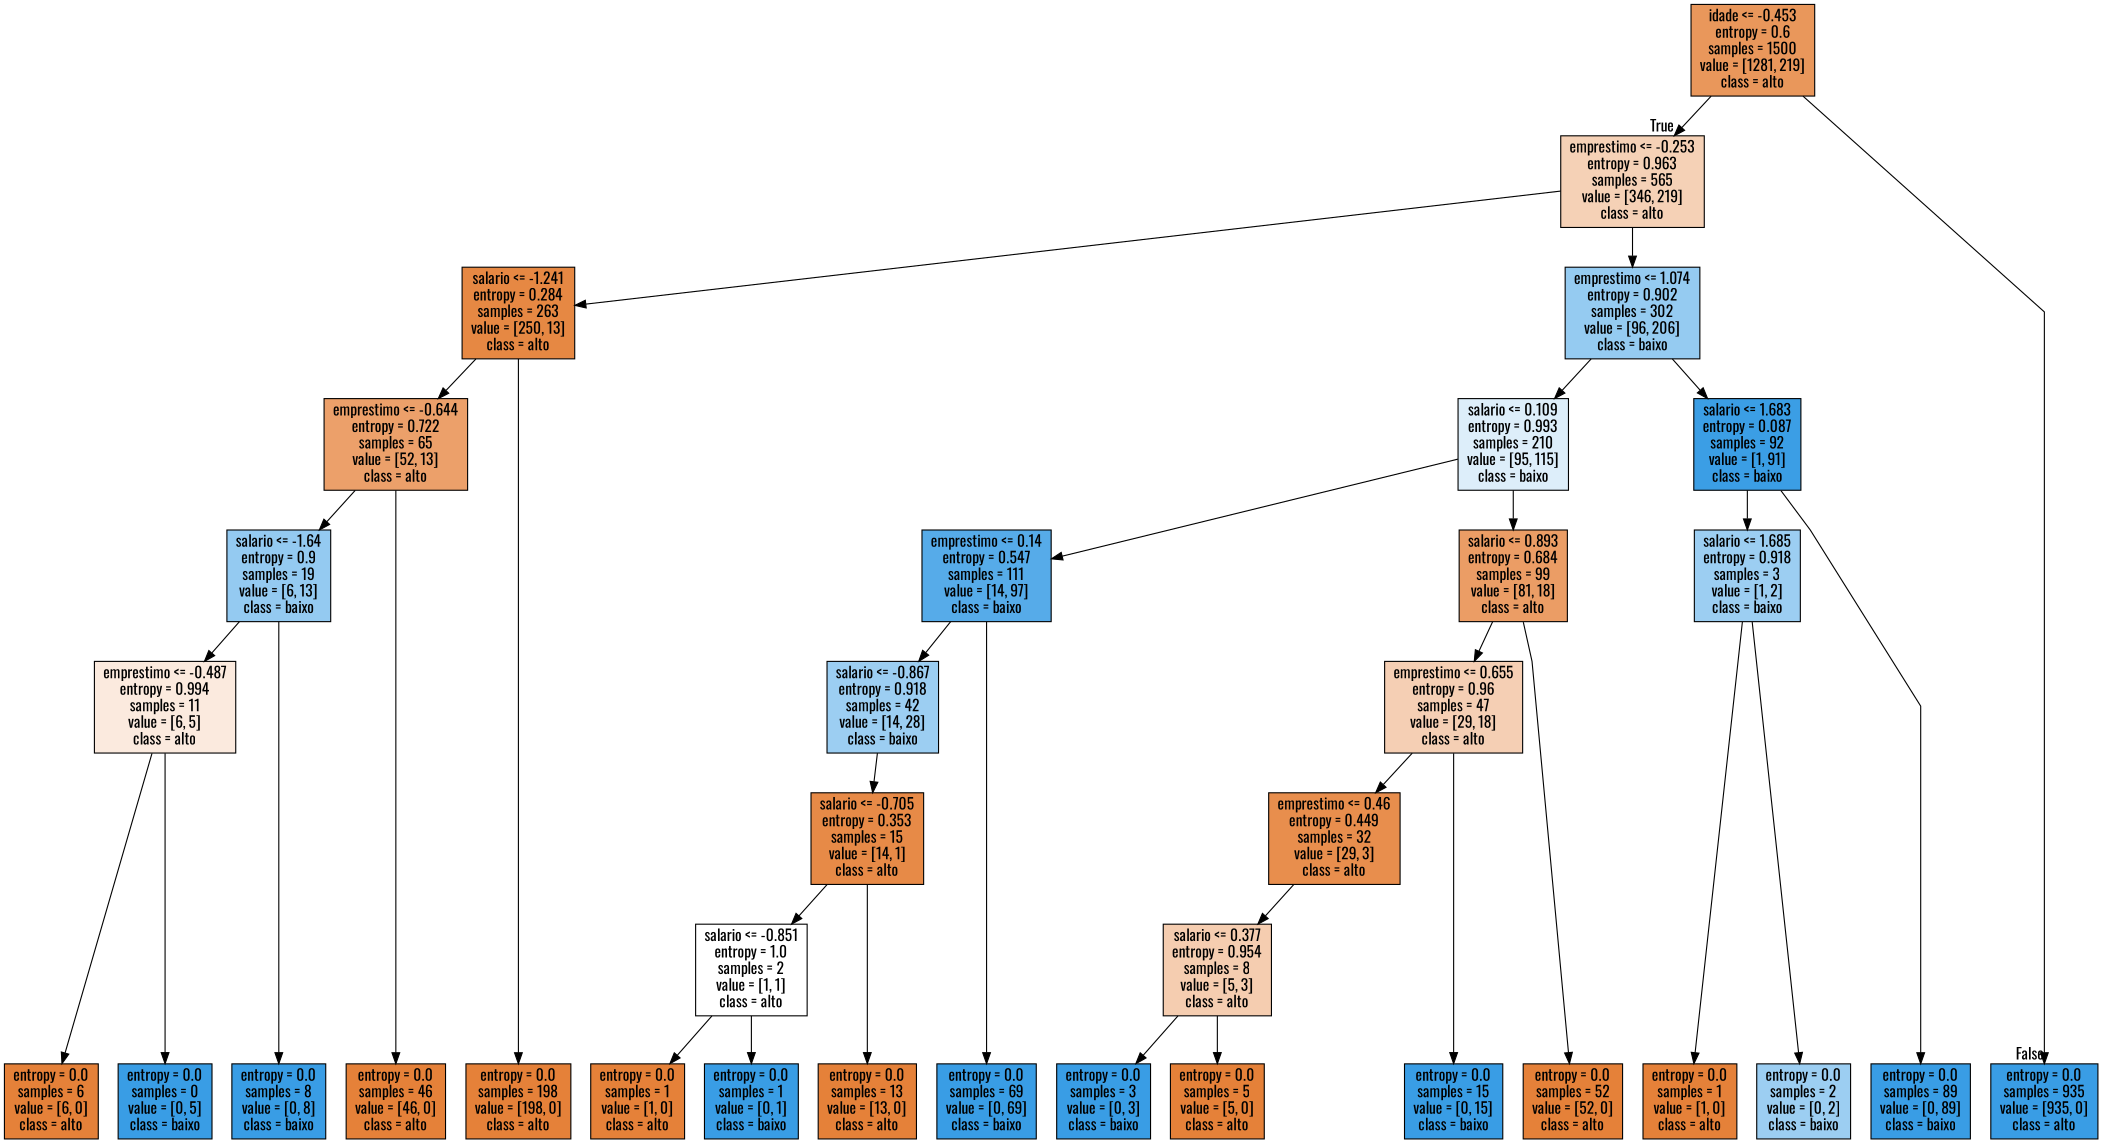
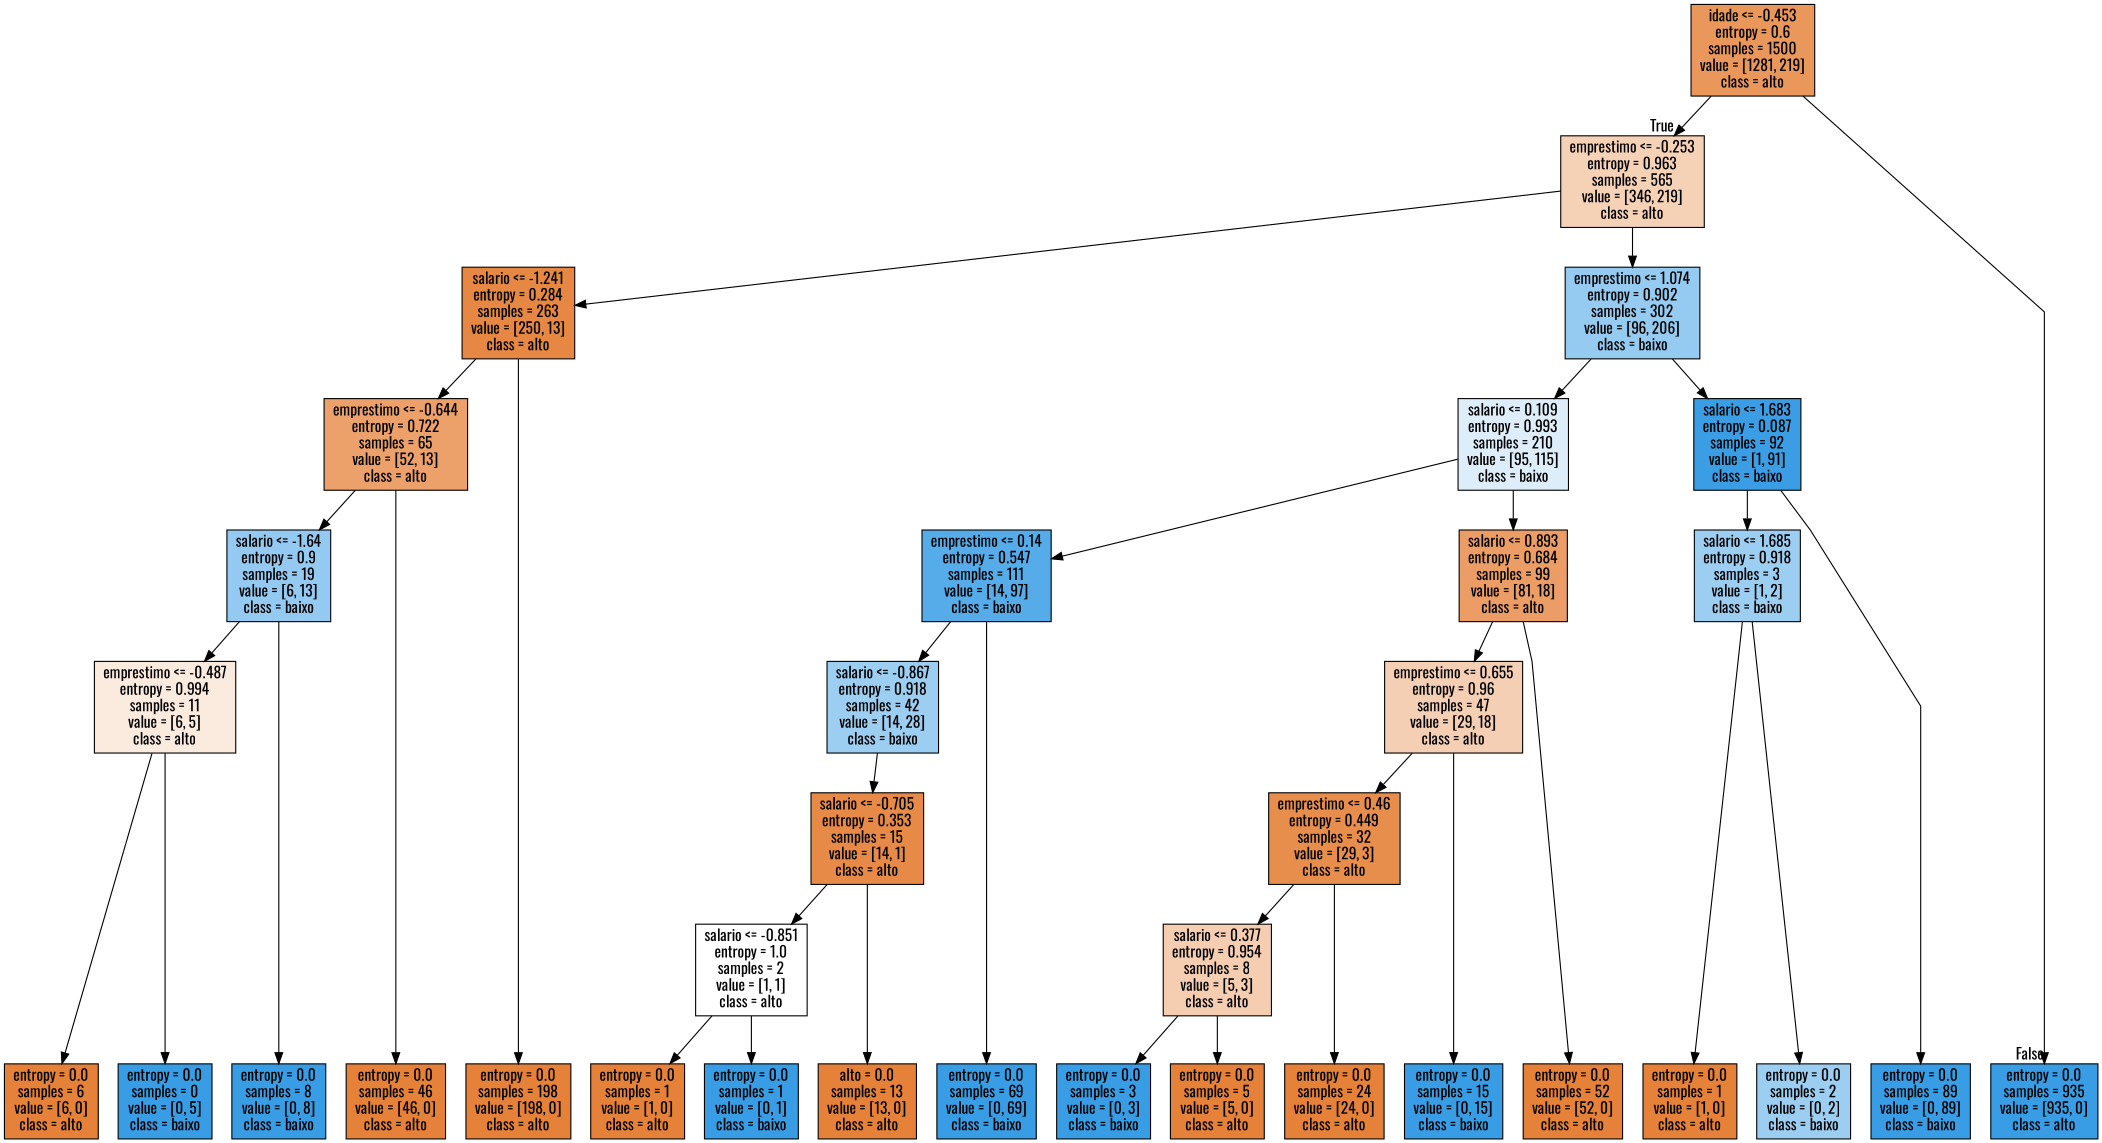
(867, 1101) -> (867, 1101)
none -> (1334, 1101)
